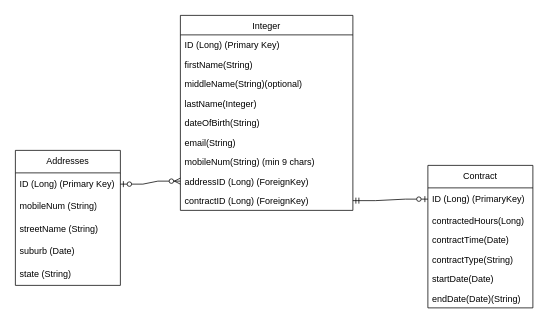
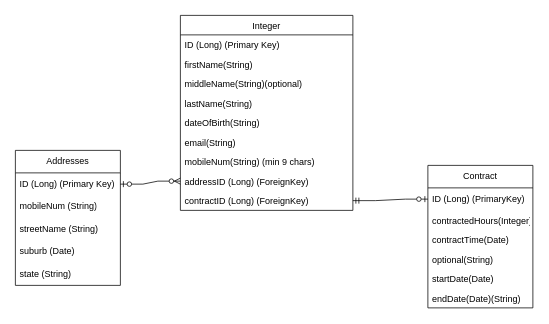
(226, 104) -> (222, 104)
(485, 221) -> (492, 221)
(481, 260) -> (469, 260)
